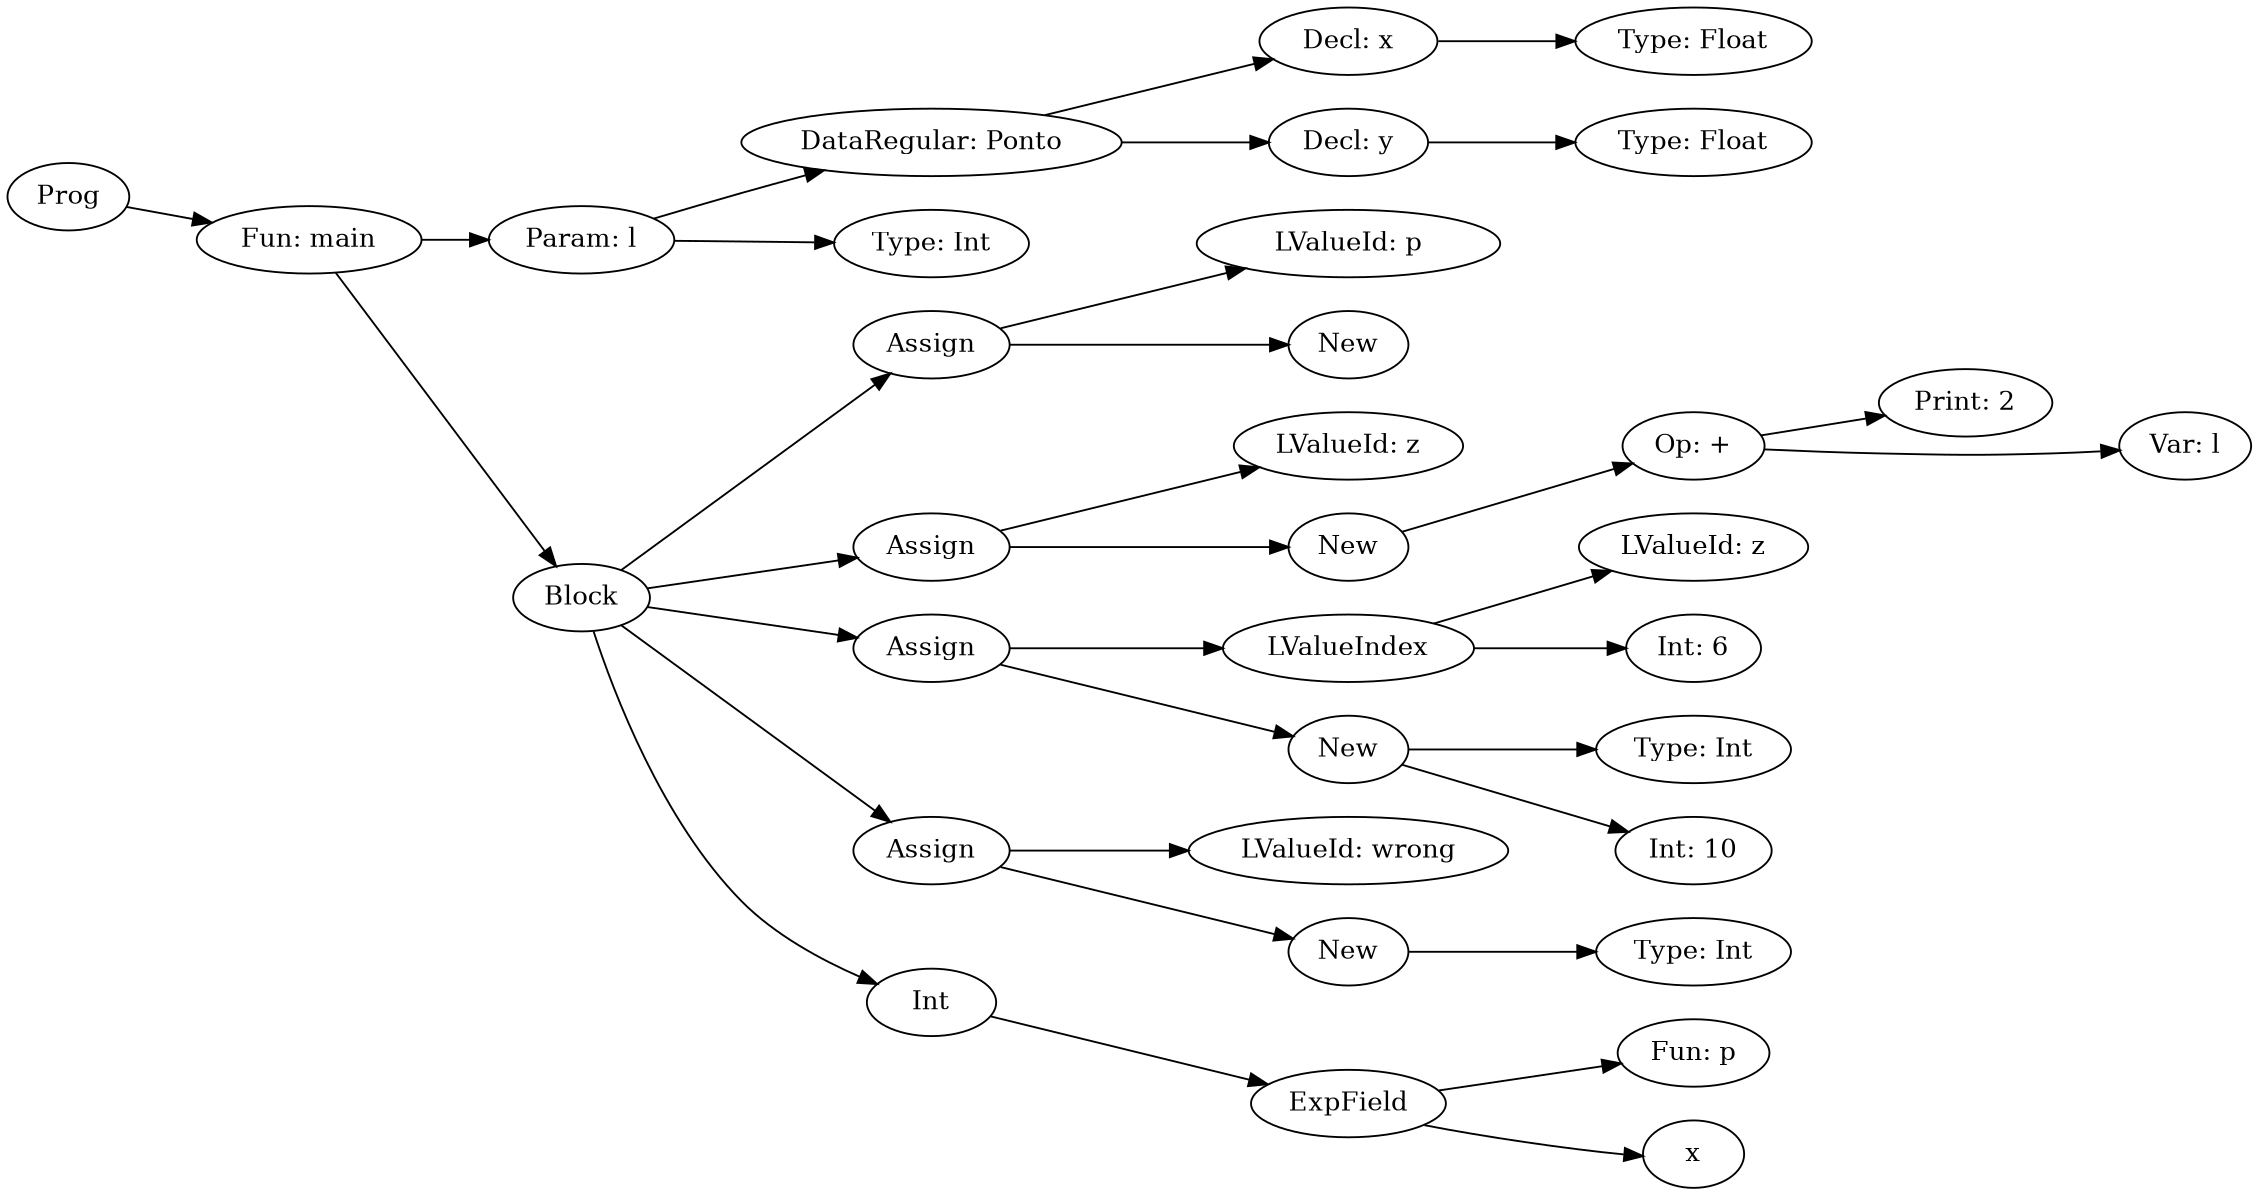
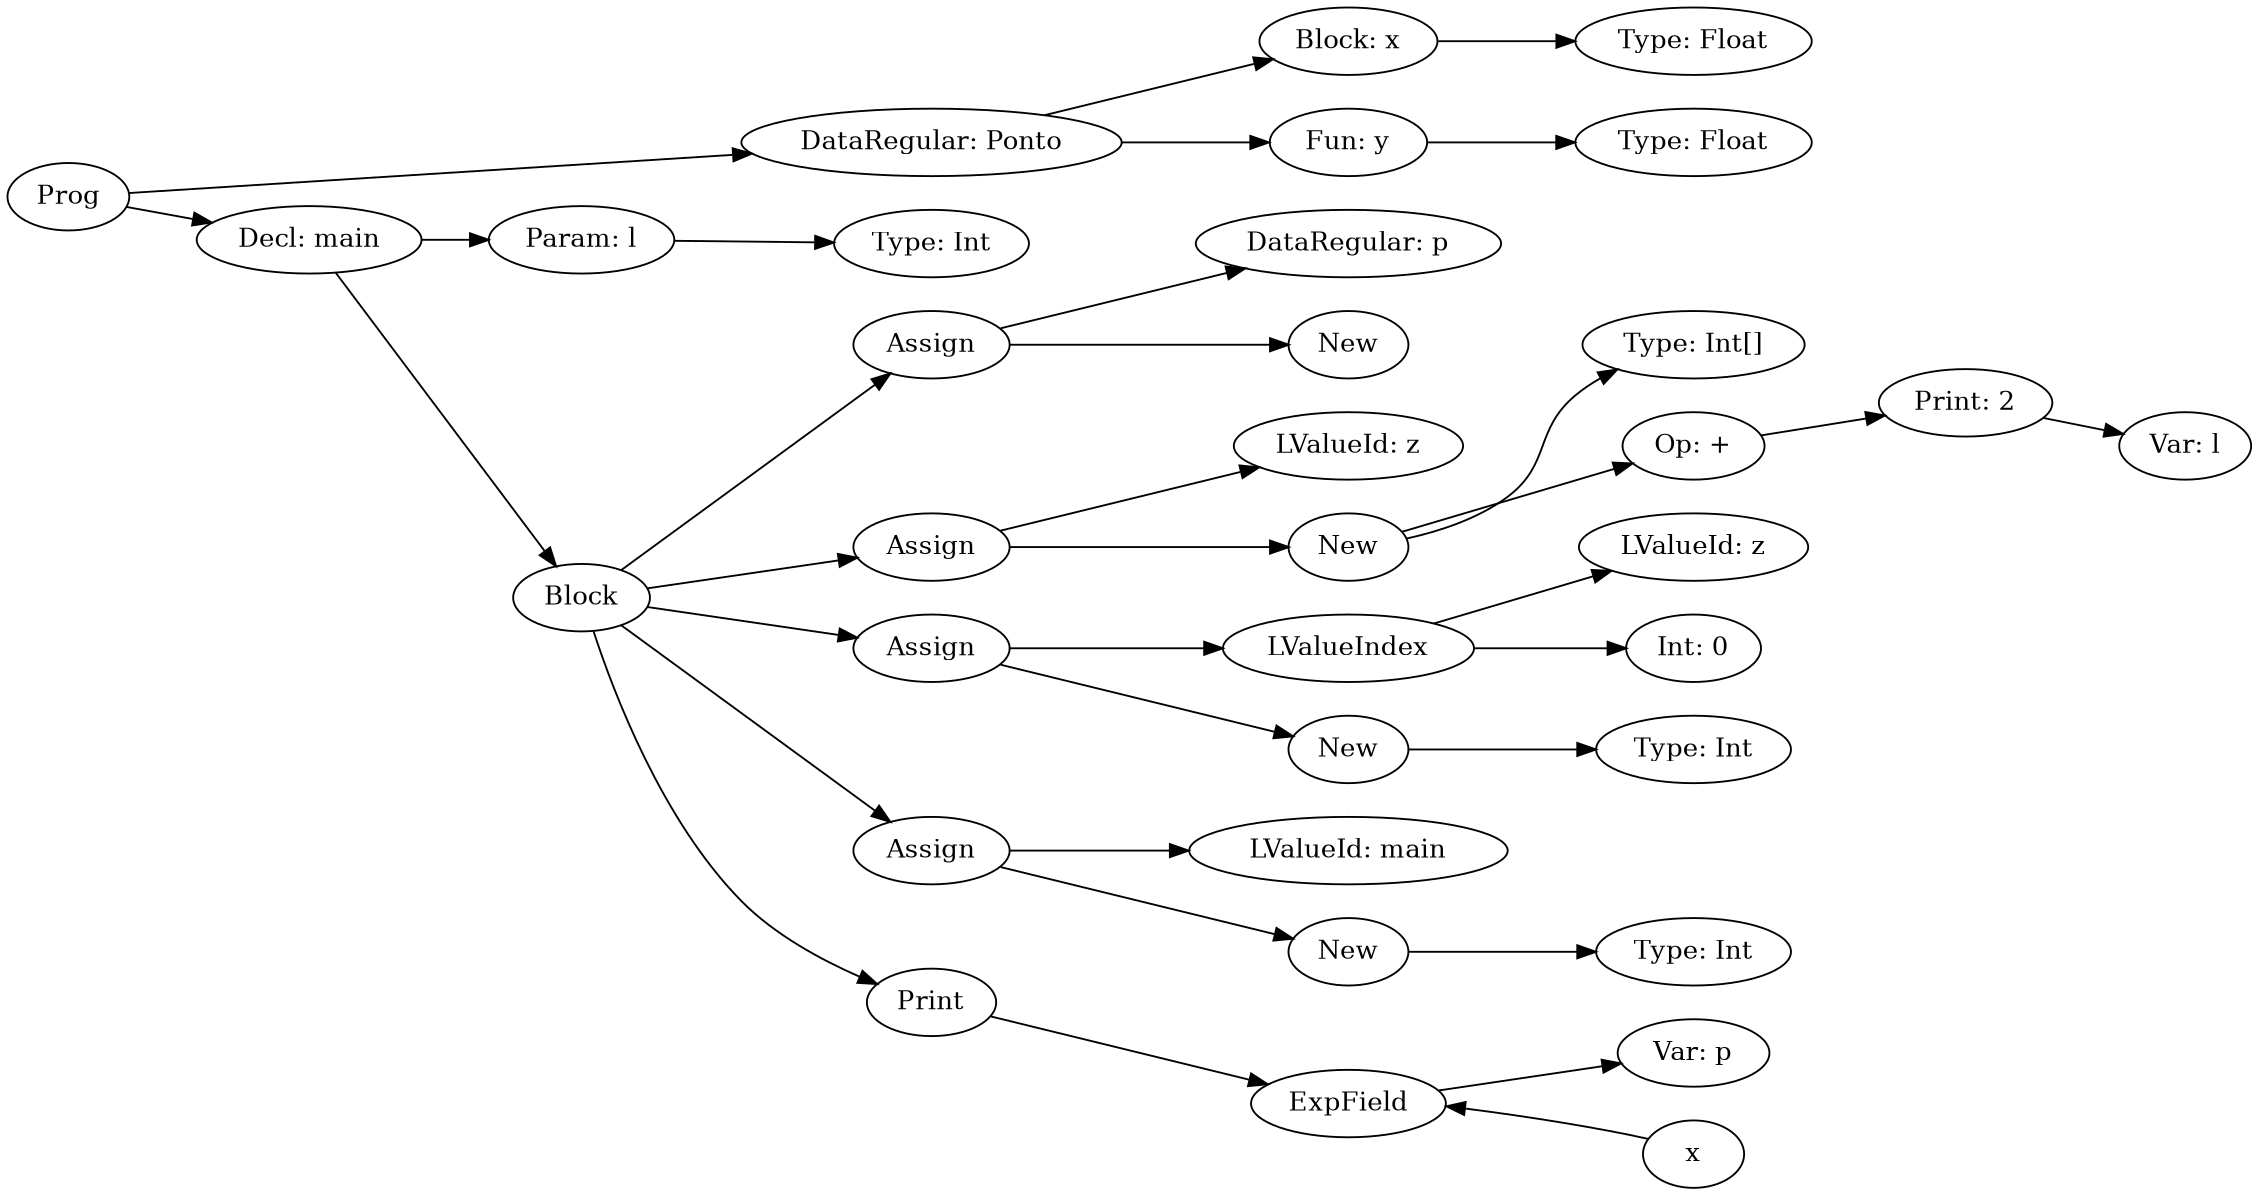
(1348, 41) -> (1348, 41)
(1348, 142) -> (1348, 142)
(730, 196) -> (431, 174)
(309, 240) -> (309, 240)
(1348, 244) -> (1348, 244)
none -> (1694, 345)
(1932, 454) -> (2074, 424)
(1694, 648) -> (1694, 648)
(1348, 851) -> (1348, 851)
(1694, 851) -> none
(932, 1002) -> (932, 1002)
(1694, 1053) -> (1694, 1053)
(1524, 1142) -> (1557, 1122)
